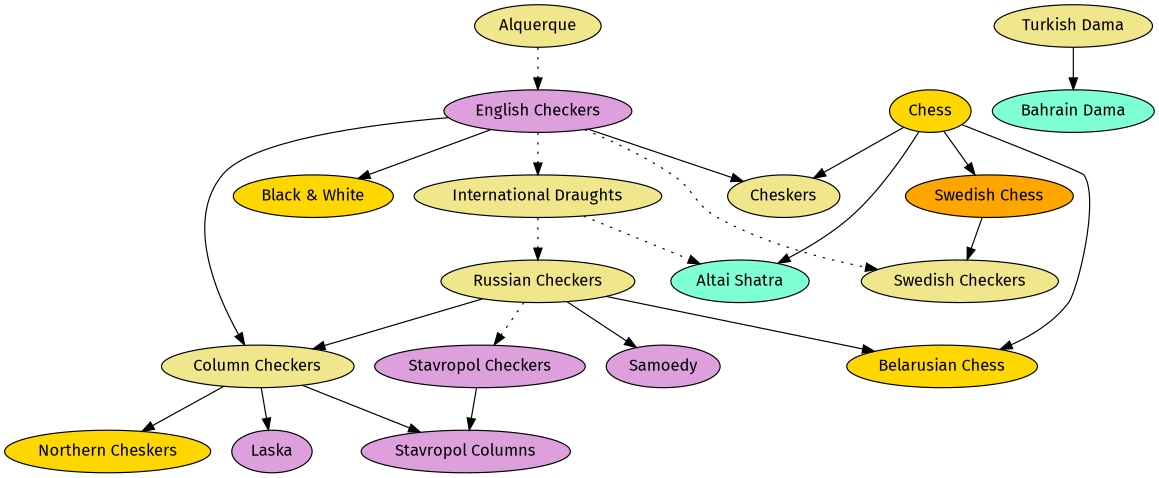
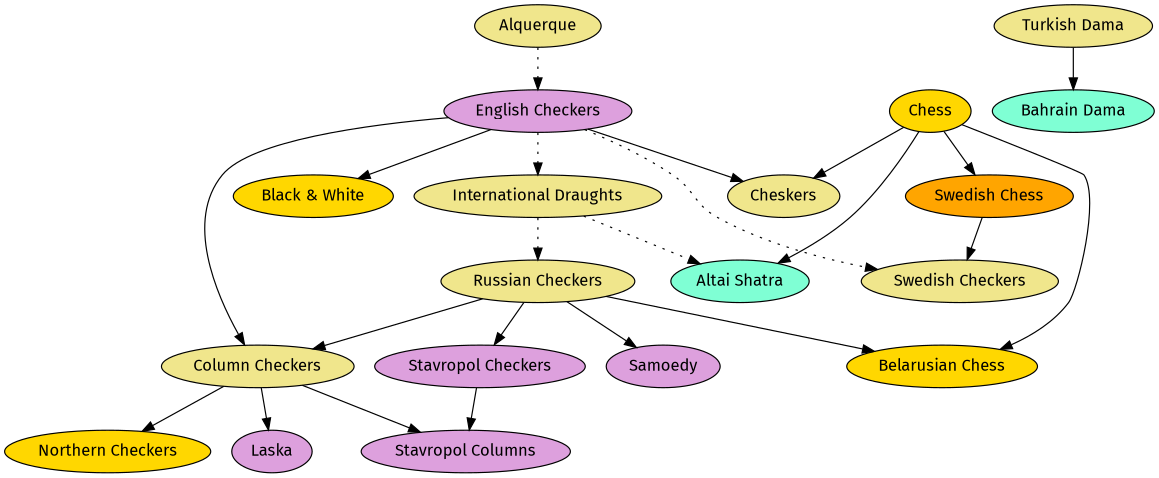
(513, 319) -> (513, 319)
(108, 452) -> (108, 452)
